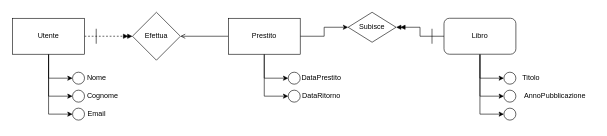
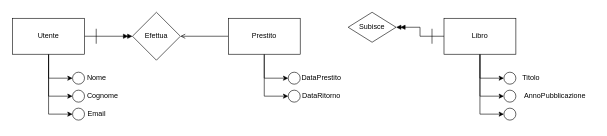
(324, 27) -> none
(104, 36) -> (104, 36)
(480, 36) -> (480, 36)
